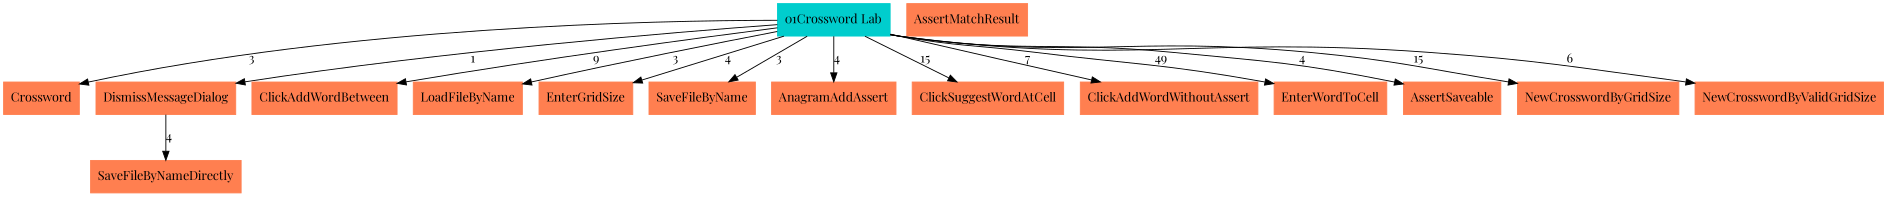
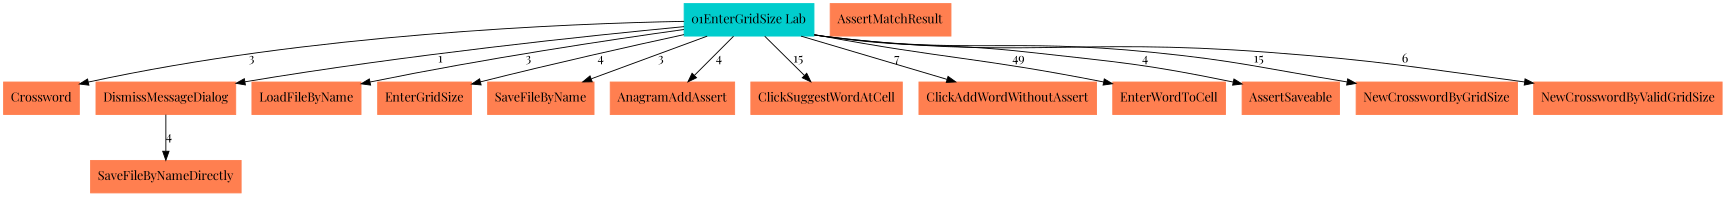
(834, 20) -> (749, 20)
(325, 98) -> none
